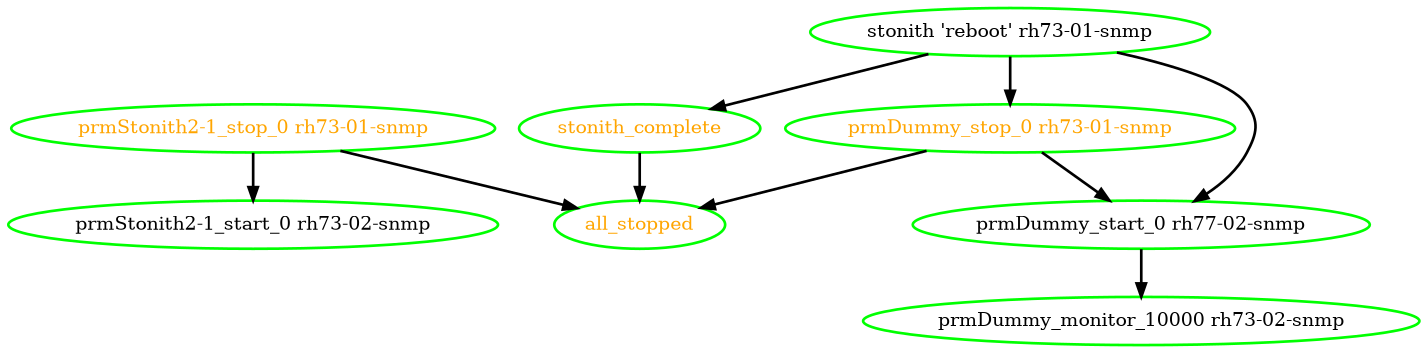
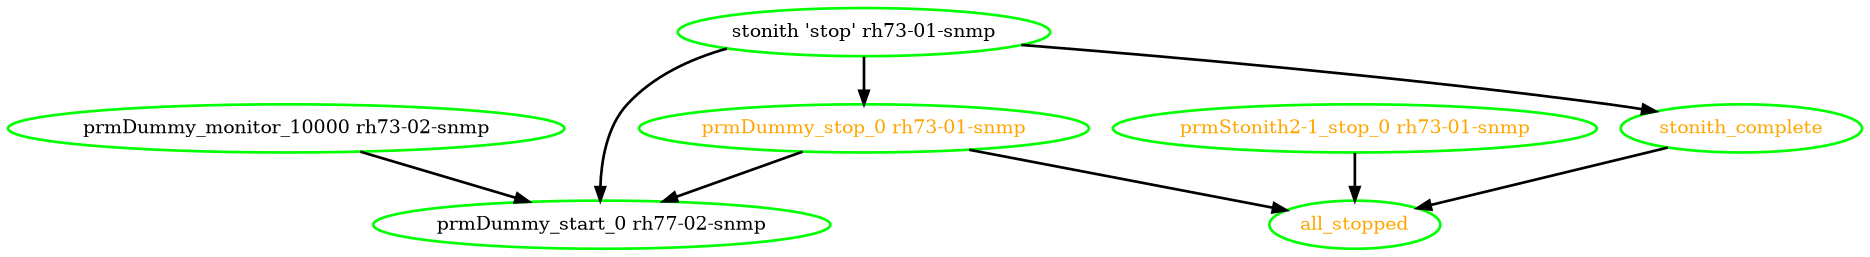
(1010, 32) -> (864, 32)
(253, 225) -> none
(1141, 266) -> (438, 175)
